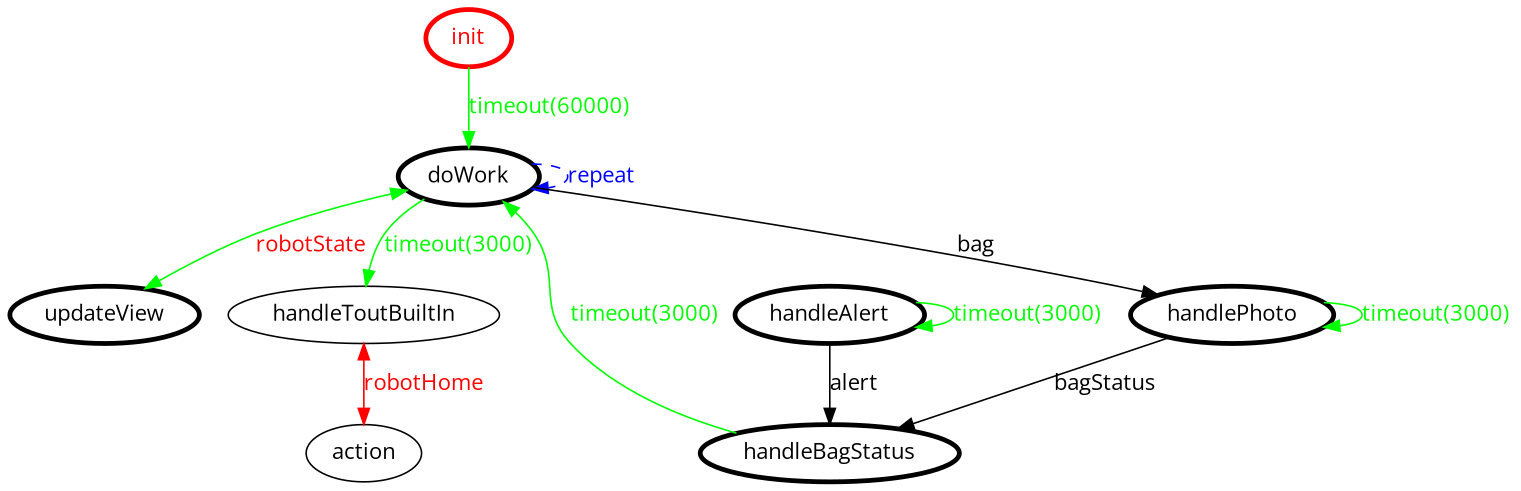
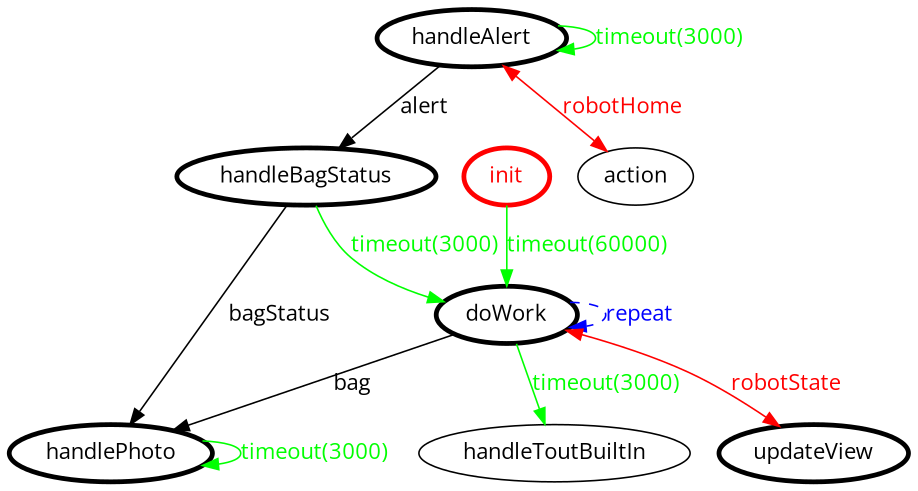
(272, 228) -> (678, 367)
(1041, 381) -> (213, 308)
(364, 384) -> (555, 109)
